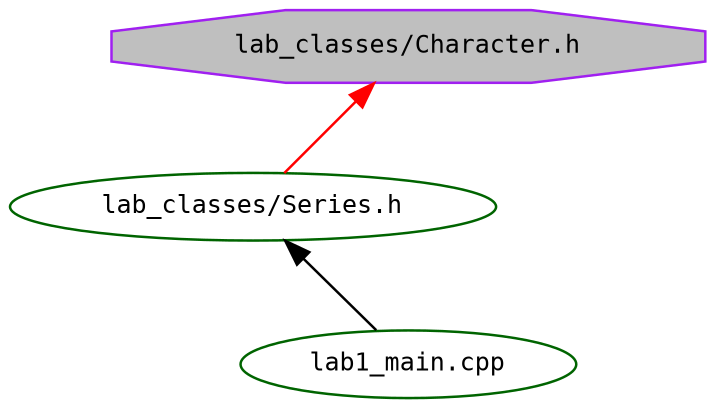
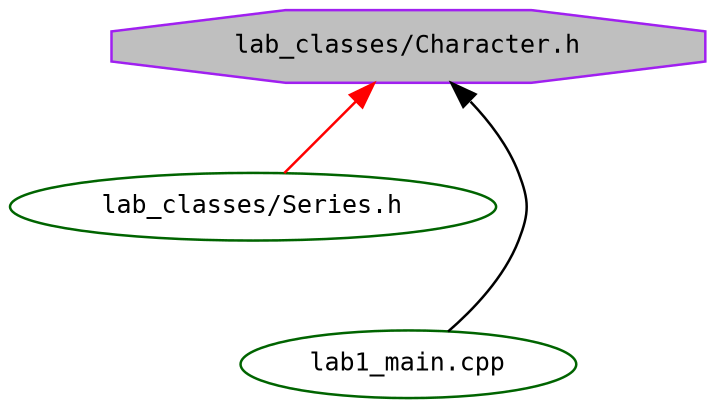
(340, 294) -> (525, 221)
